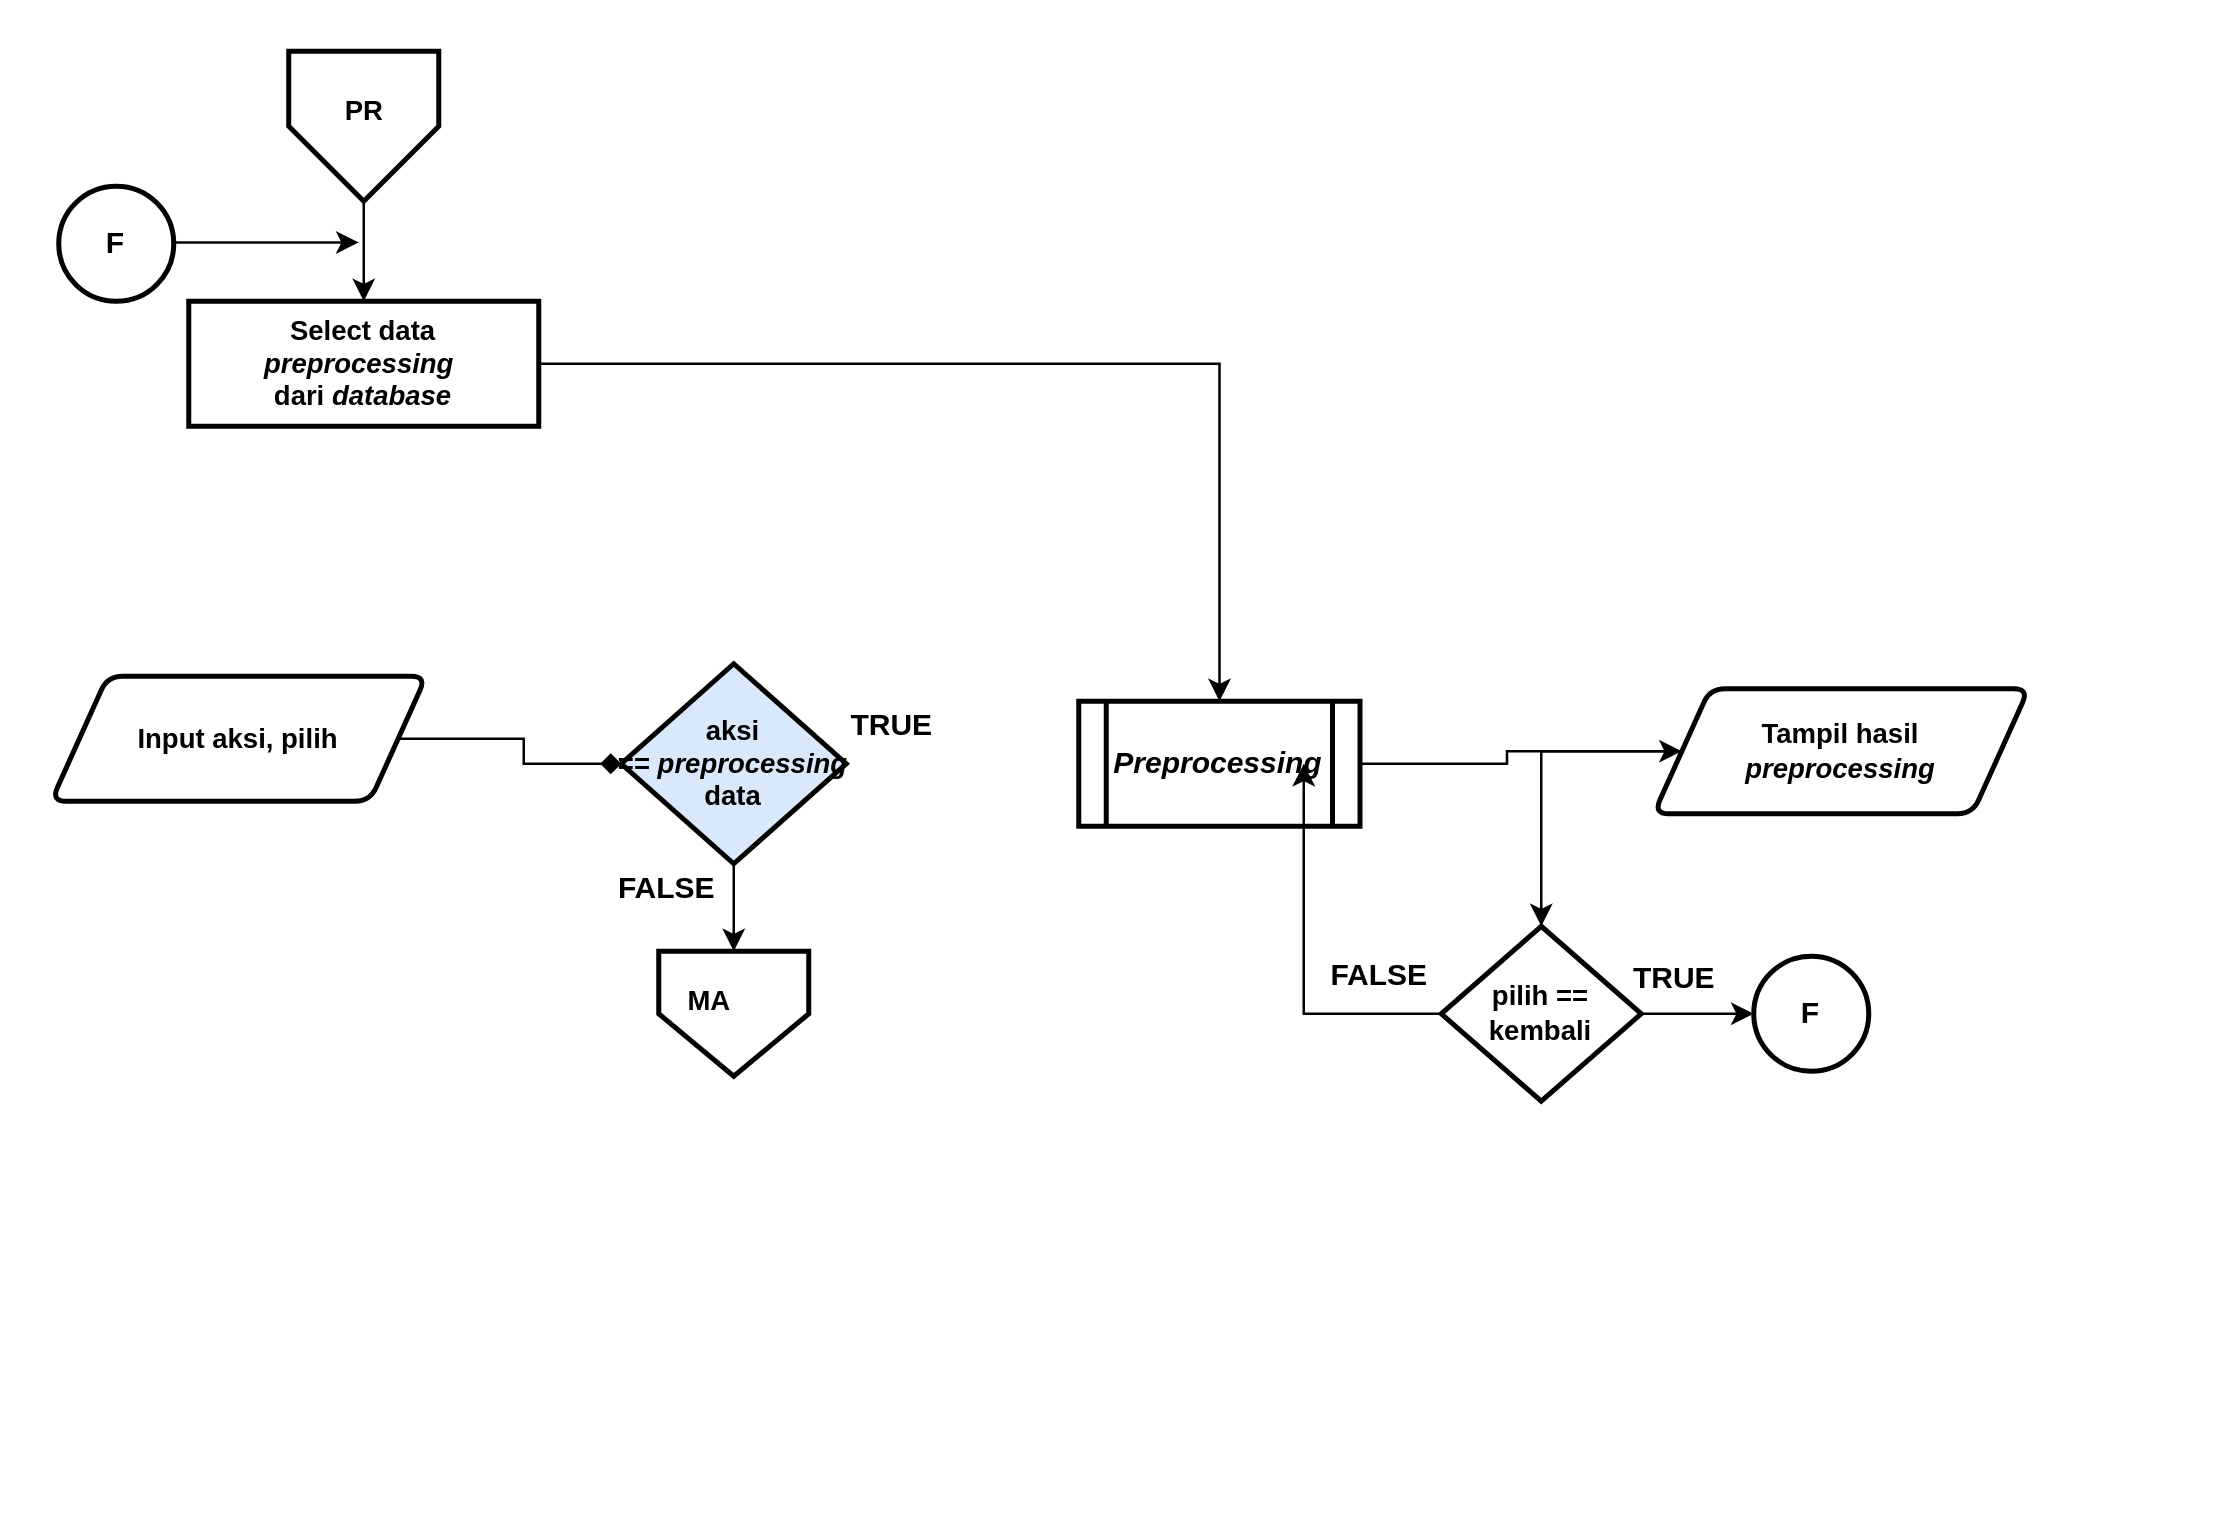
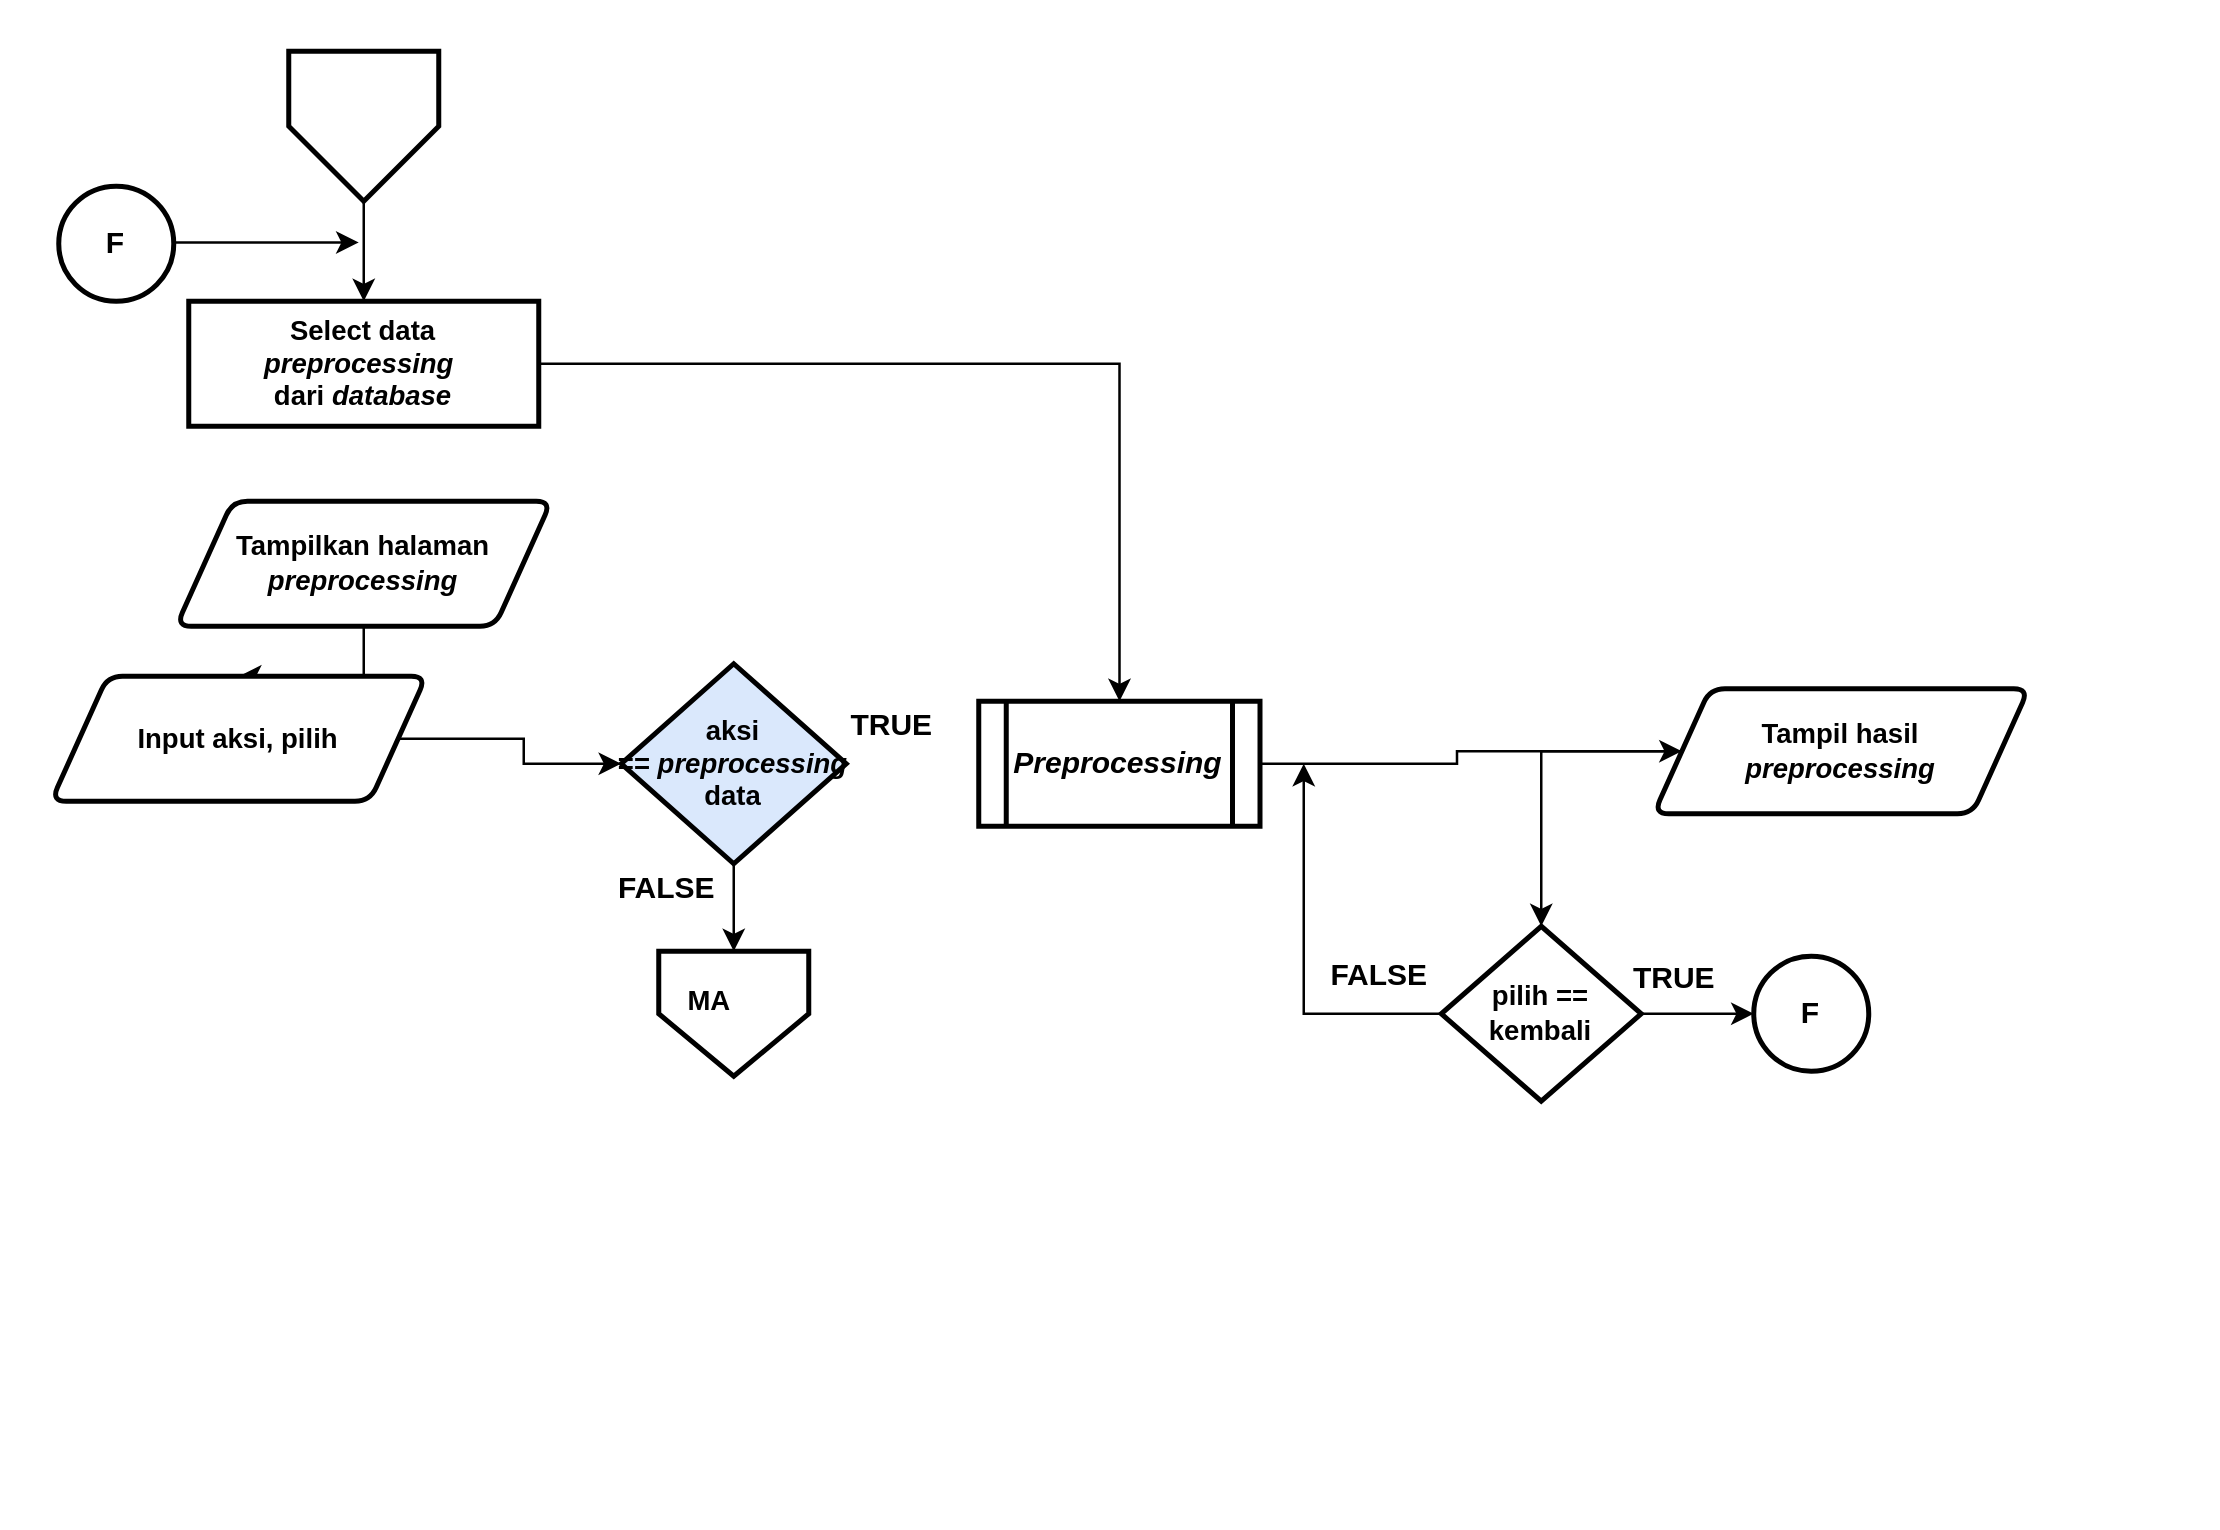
(364, 111) -> none
none -> (364, 564)
none -> (364, 650)
(601, 764) -> (602, 764)
(1219, 764) -> (1119, 764)
